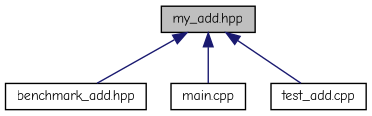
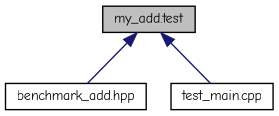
(208, 19) -> (149, 19)
(208, 97) -> none
(319, 97) -> (222, 97)
